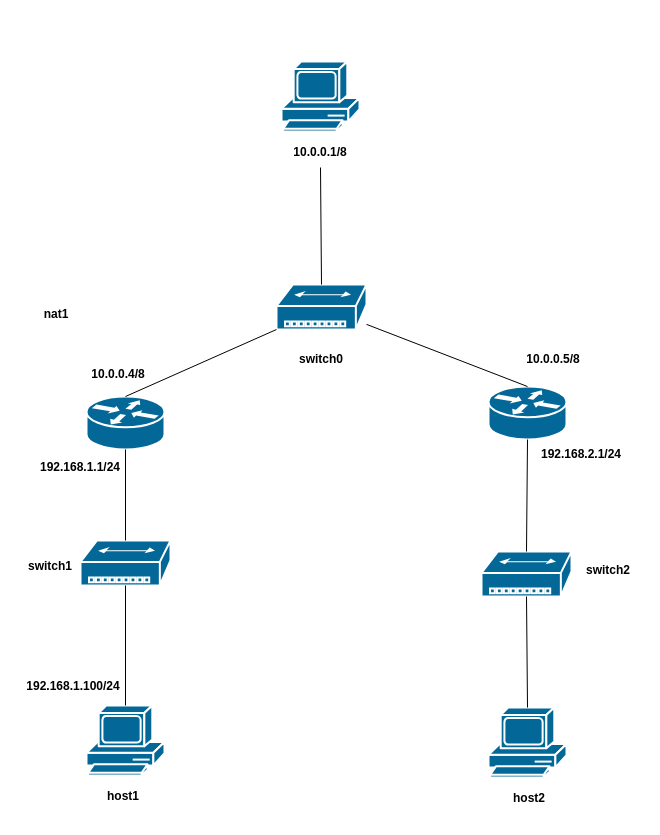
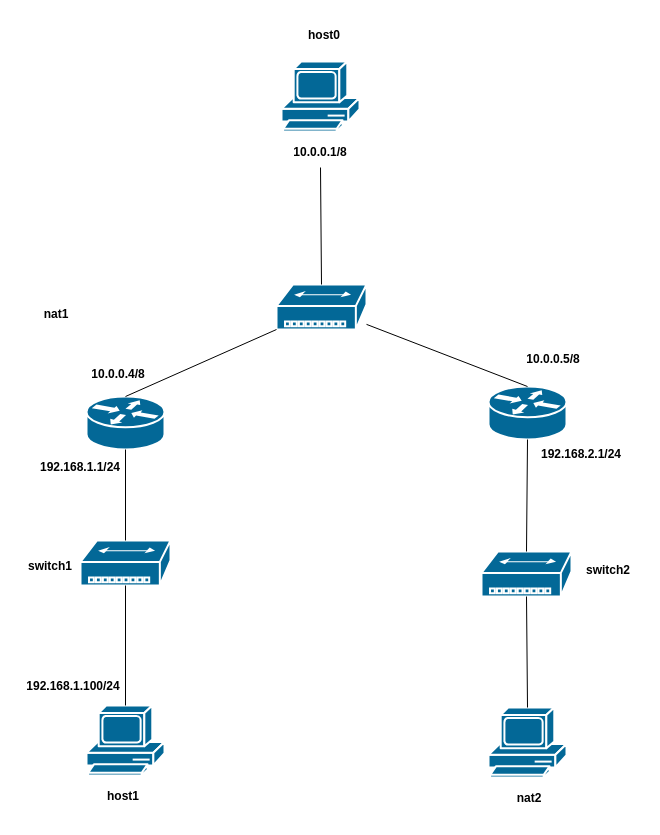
none -> (325, 36)
(322, 360) -> none
(530, 799) -> (530, 799)
